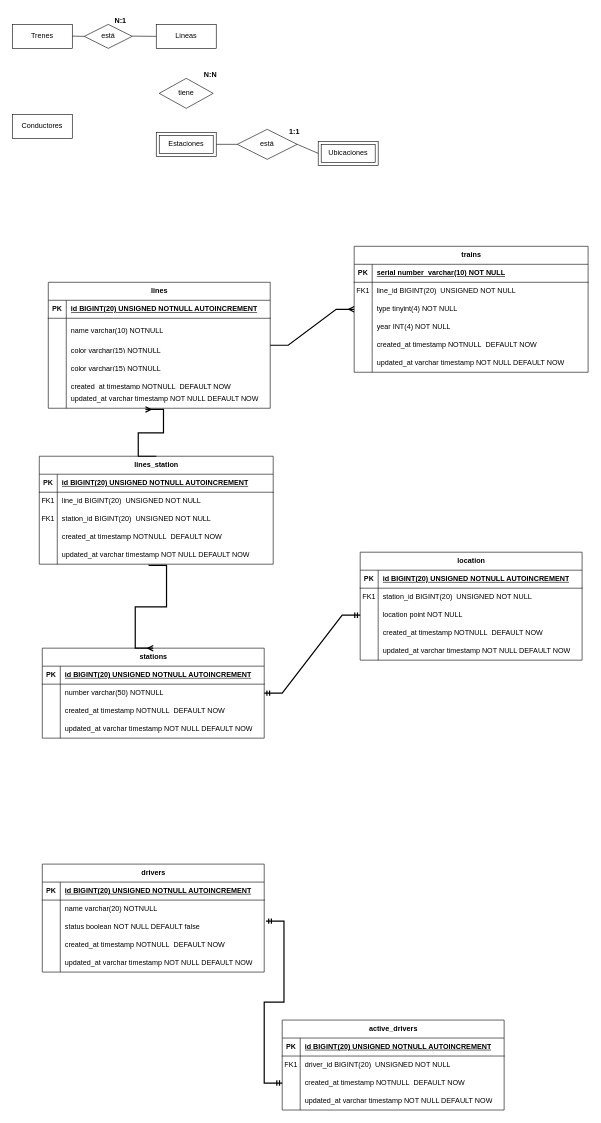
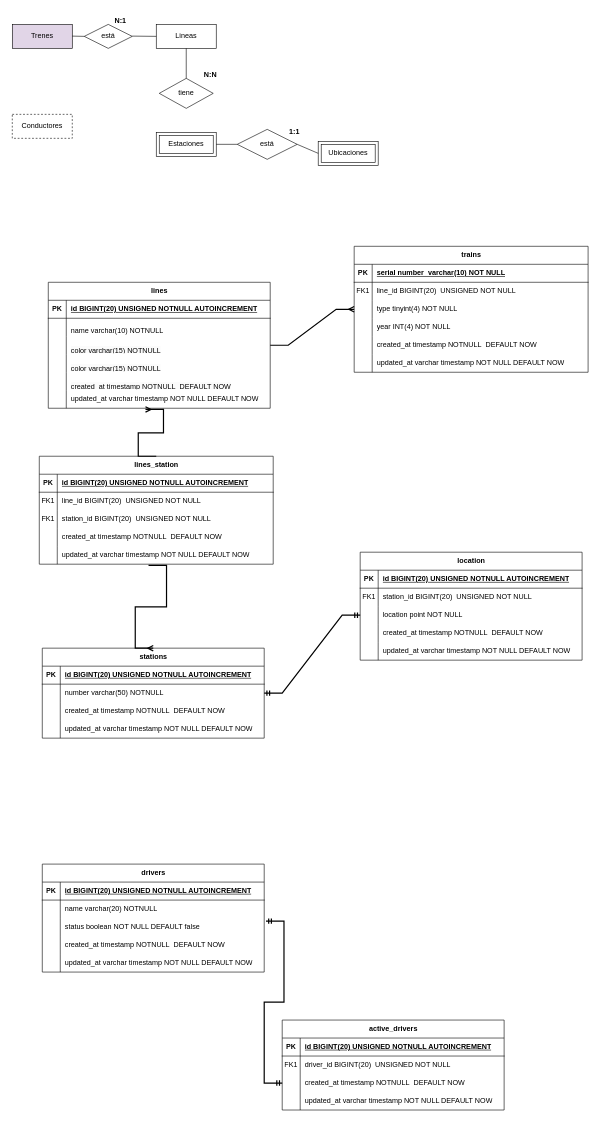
(42, 36) -> (42, 36)
none -> (186, 63)
(42, 126) -> (42, 126)
